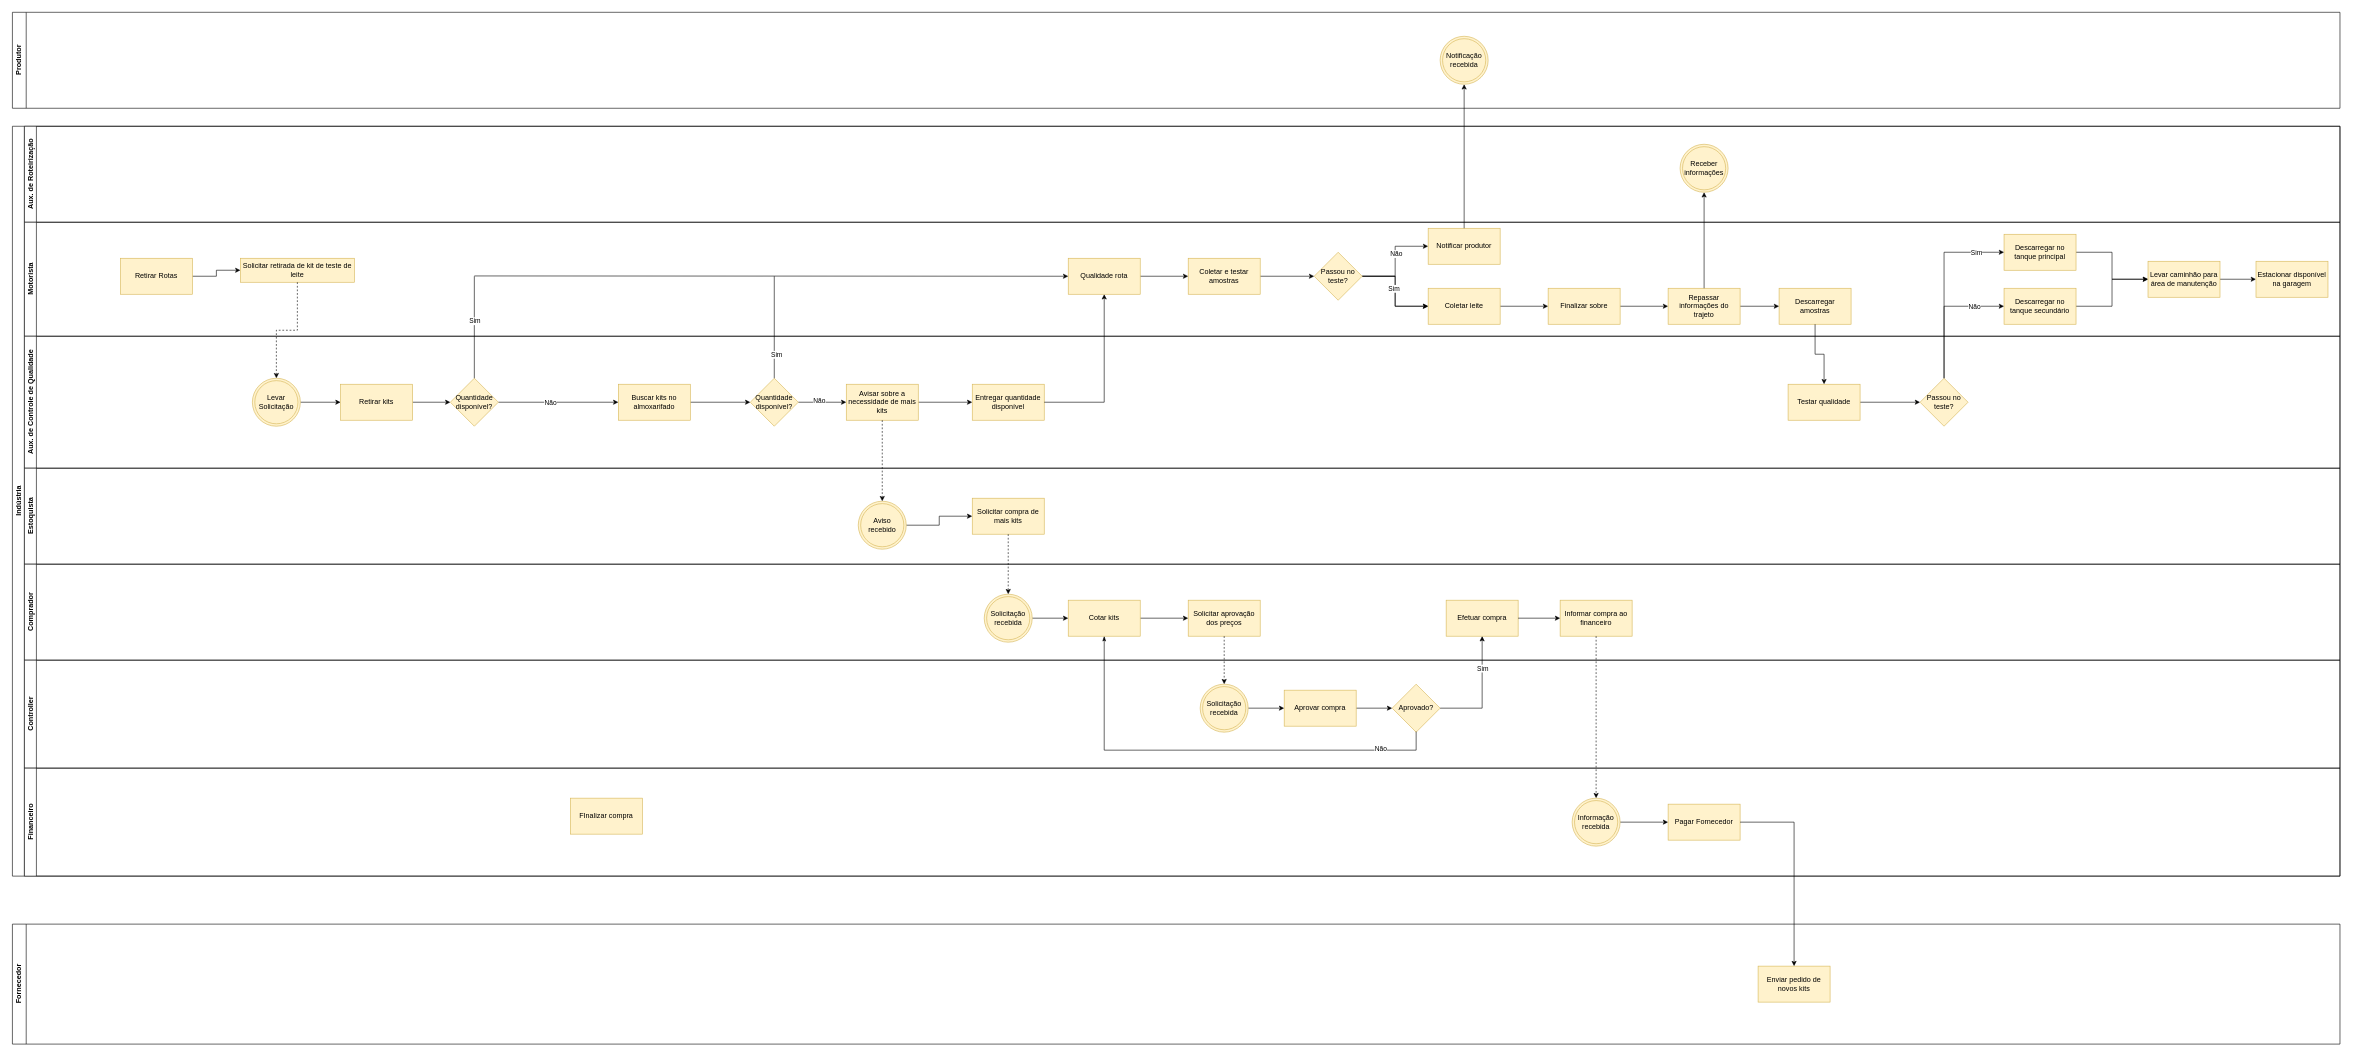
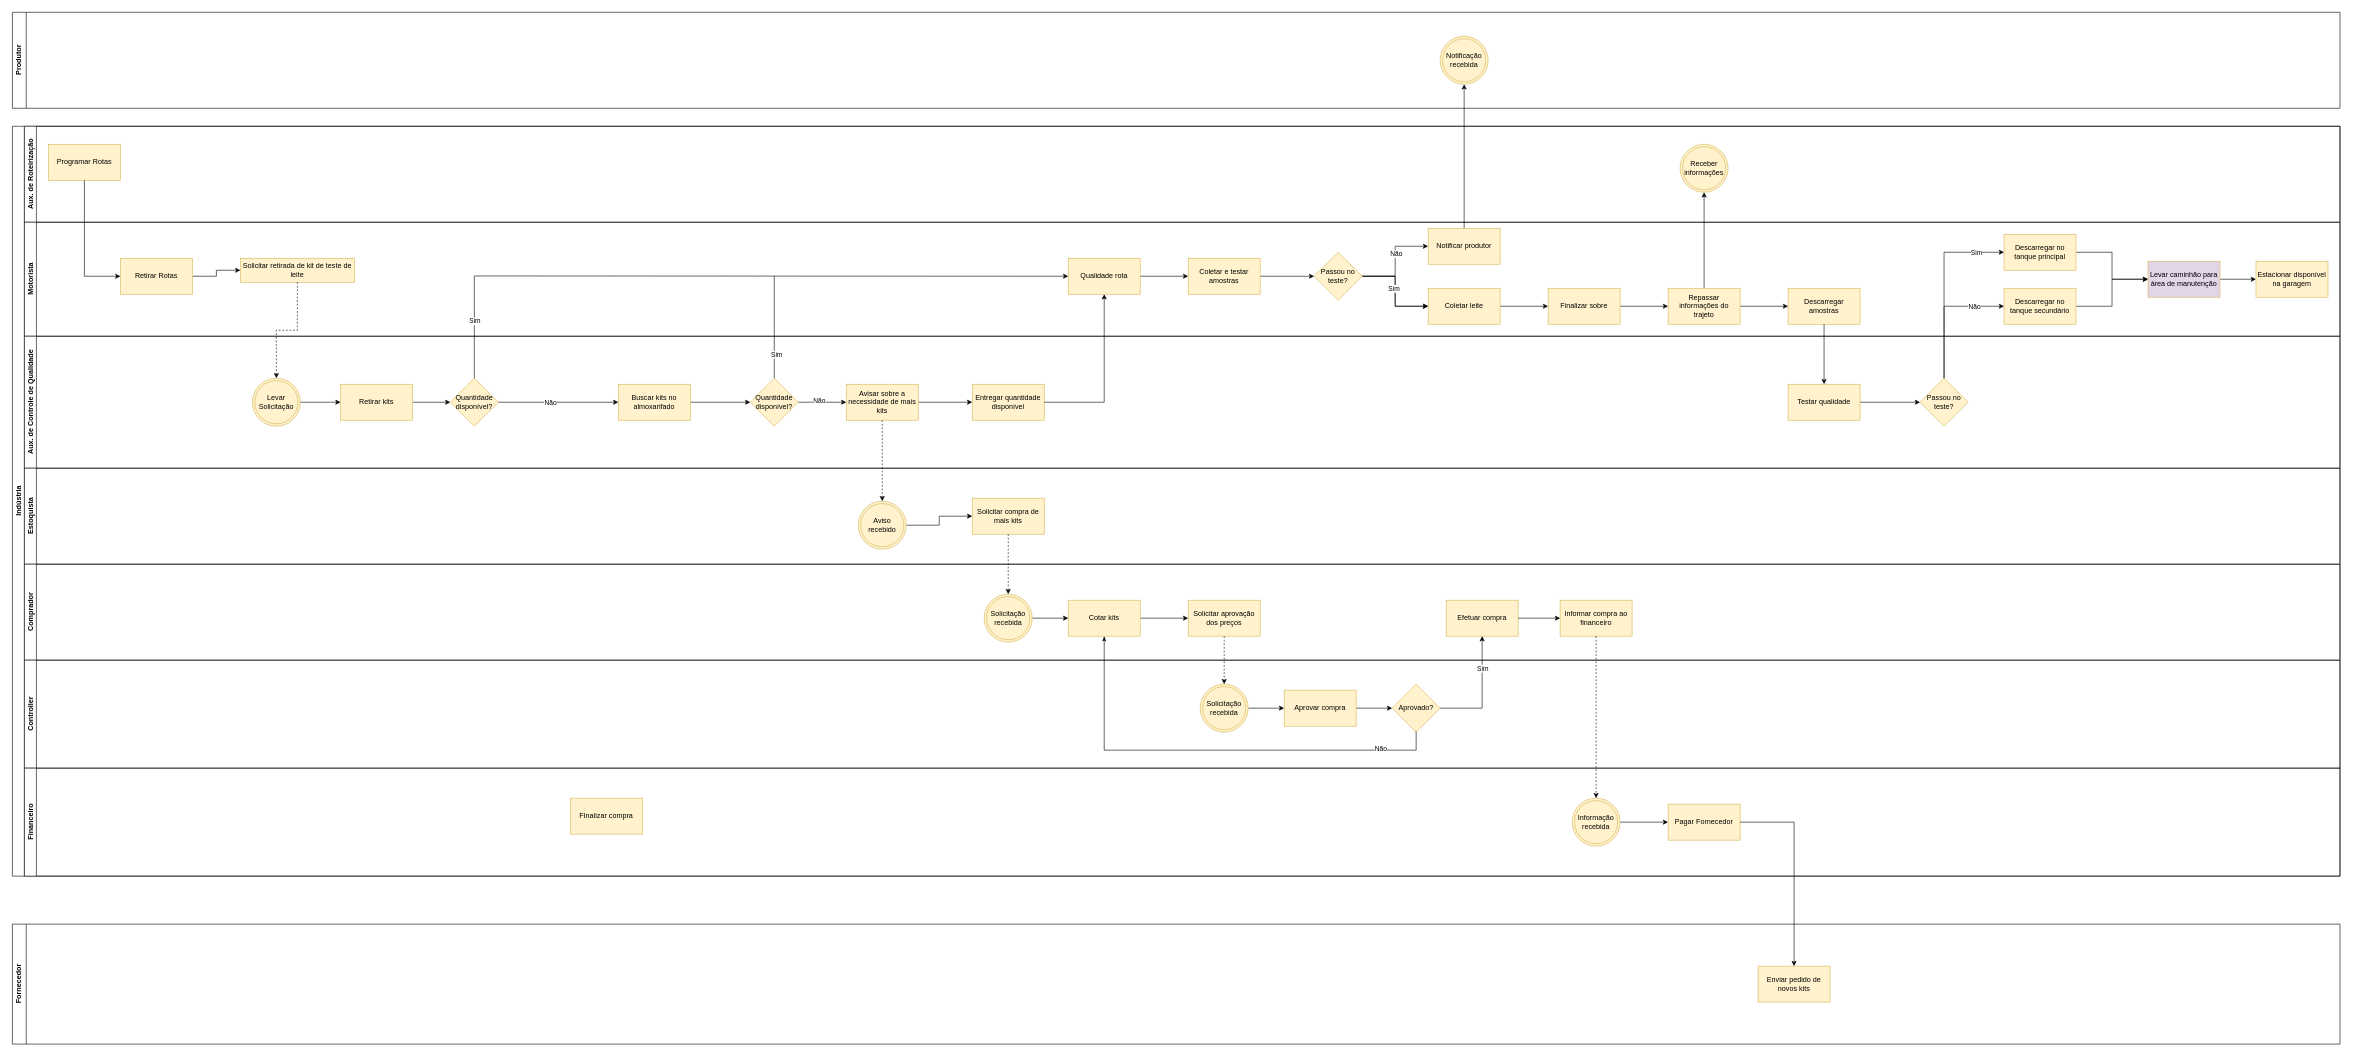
none -> (84, 162)
none -> (84, 229)
(2184, 279) -> (2184, 279)
(1815, 306) -> (1824, 306)
